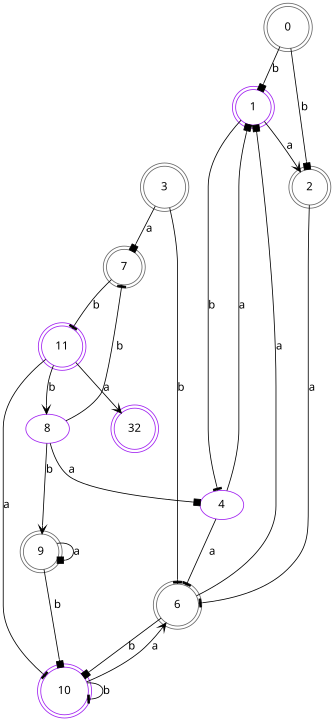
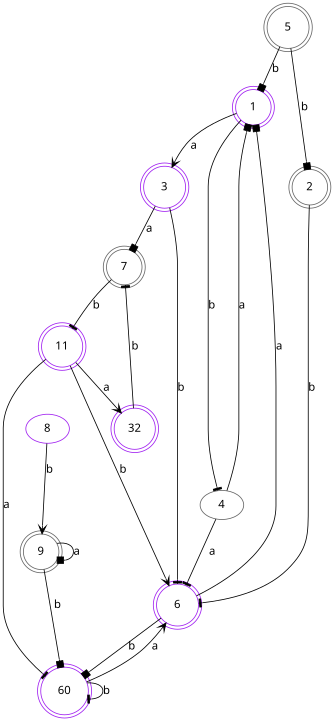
(288, 27) -> (288, 27)
(281, 143) -> (201, 131)
(165, 187) -> (165, 187)
(109, 364) -> (130, 349)
(48, 385) -> (118, 472)
(312, 388) -> (312, 388)
(110, 491) -> none
(222, 505) -> (222, 505)
(178, 605) -> (178, 605)
(65, 691) -> (65, 691)
